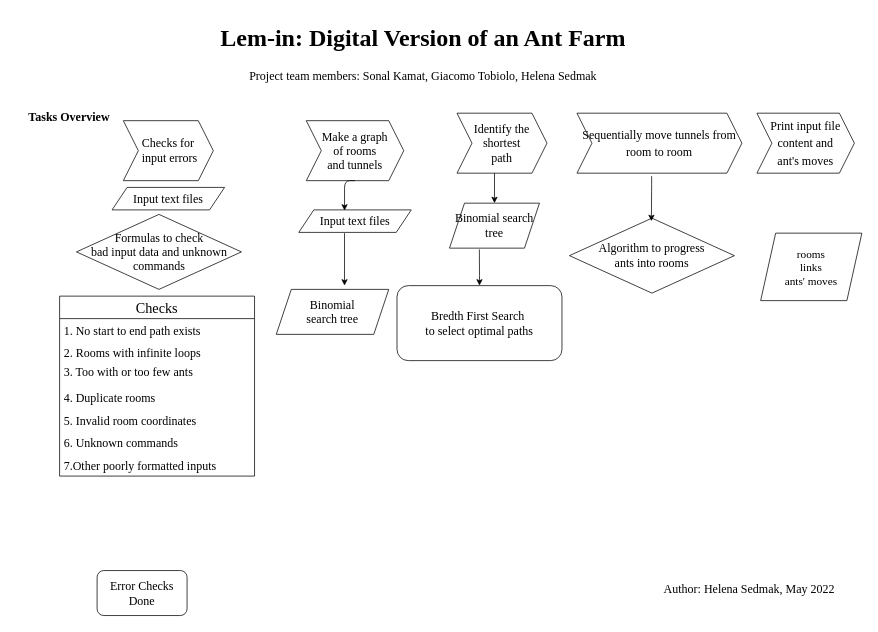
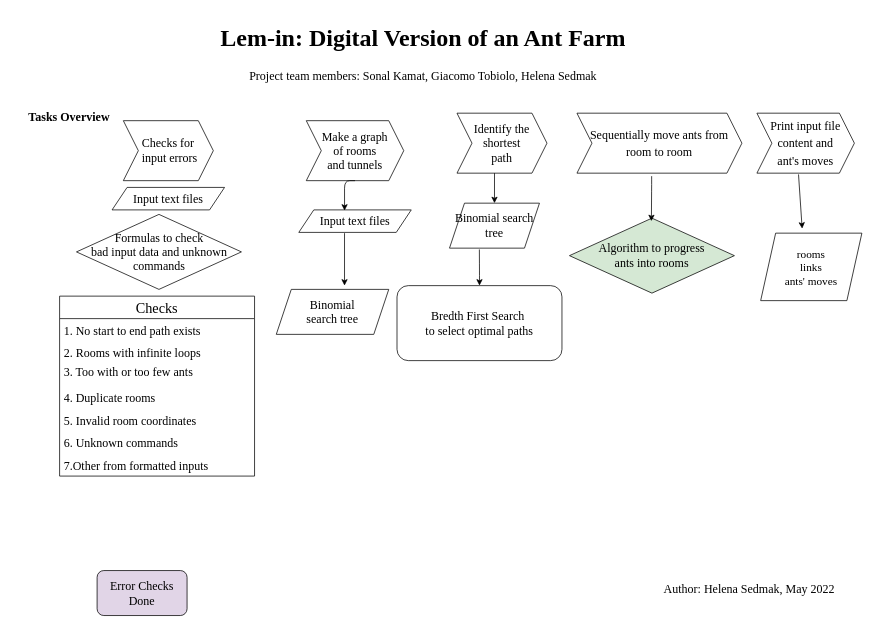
(660, 143) -> (660, 143)
none -> (800, 198)
(652, 255) -> (652, 255)
(159, 466) -> (153, 466)
(142, 593) -> (142, 593)
